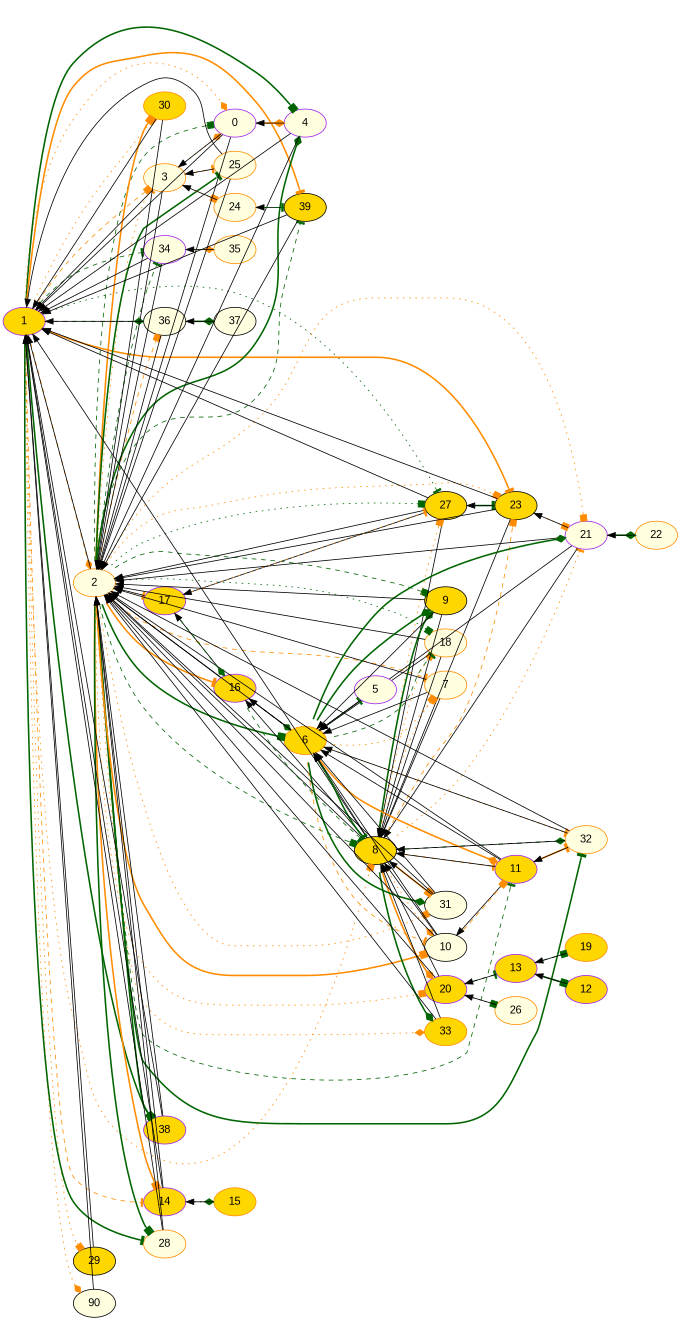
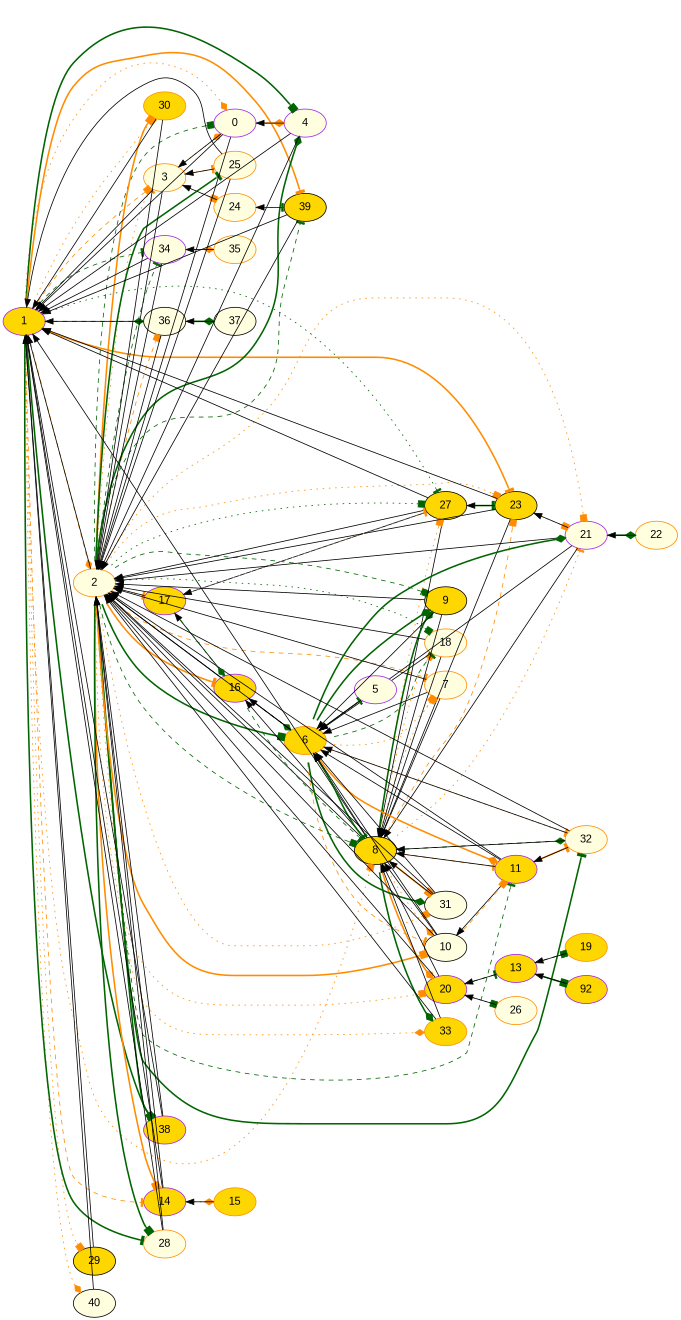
(586, 990) -> (586, 990)
(199, 1202) -> (199, 1202)
(94, 1303) -> (94, 1303)
